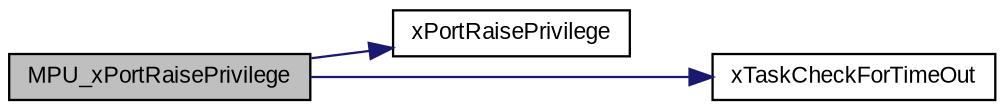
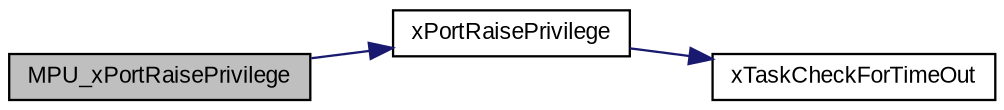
(500, 77) -> (660, 52)
